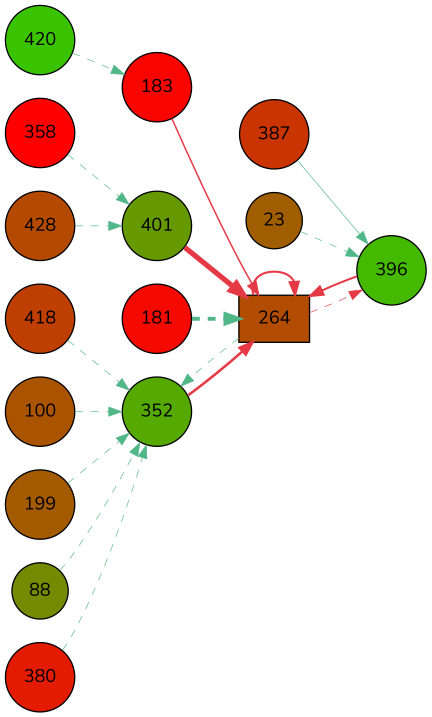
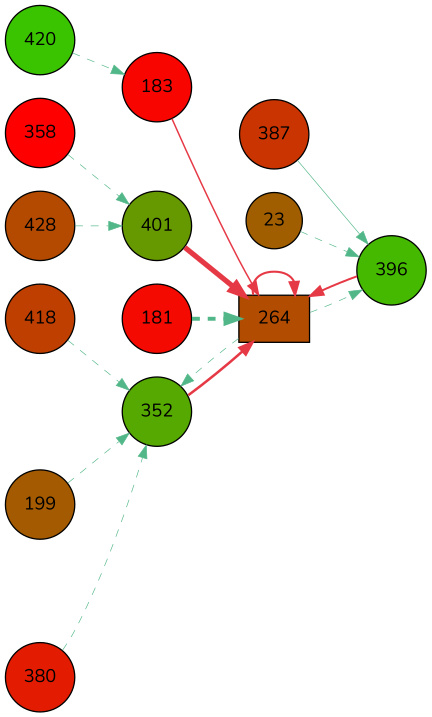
(330, 304) -> (330, 304)
(40, 412) -> none
(40, 591) -> none
